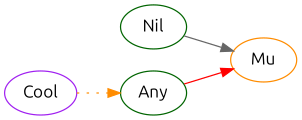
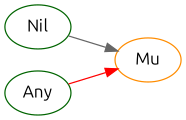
(41, 93) -> none
